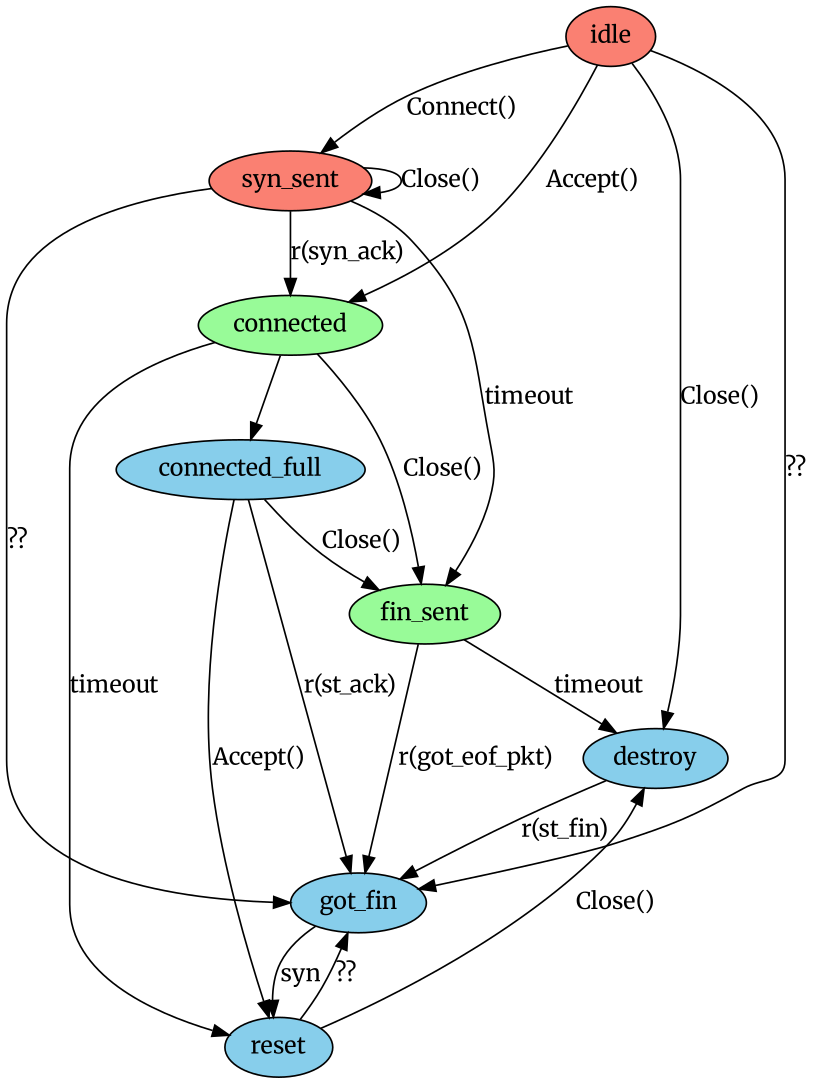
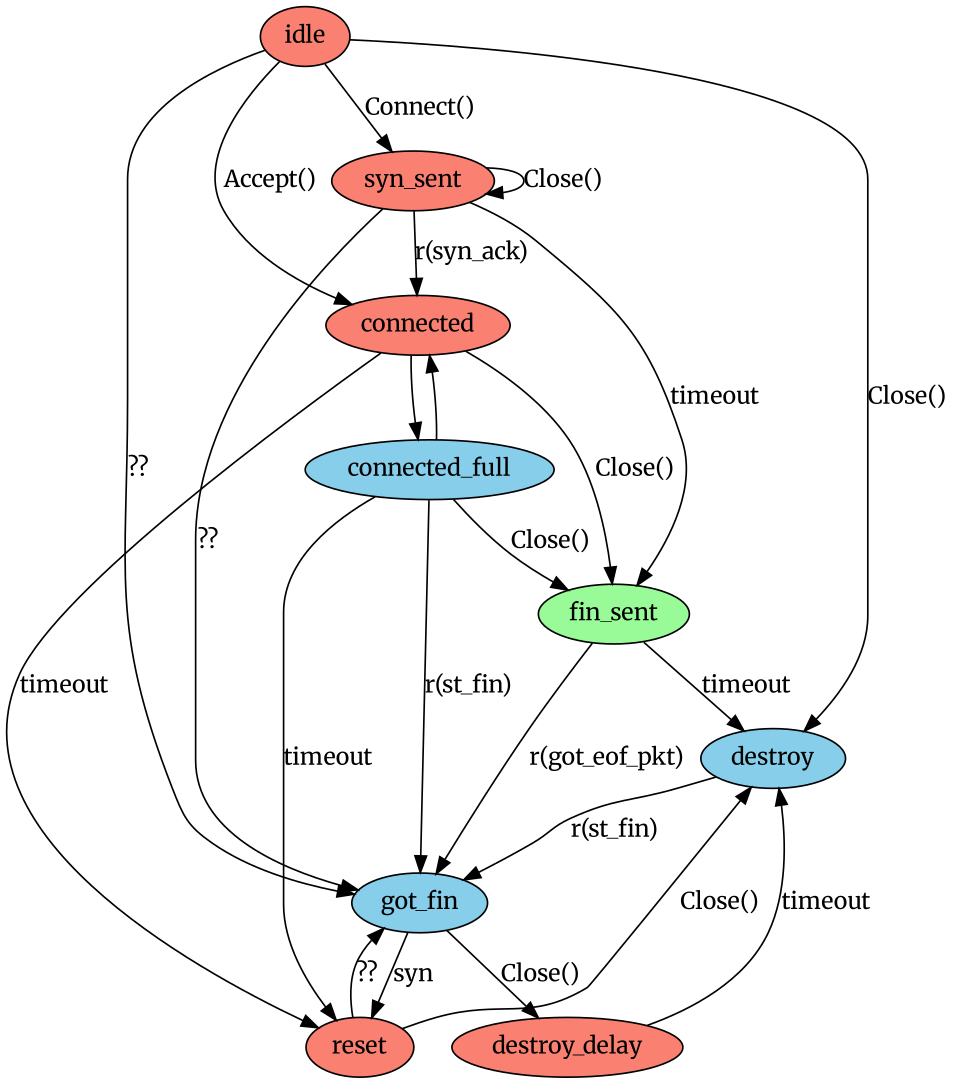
(290, 325) -> (418, 325)
none -> (436, 406)
(350, 686) -> (469, 686)
(259, 758) -> (328, 758)
(279, 1047) -> (360, 1047)
none -> (567, 1047)
